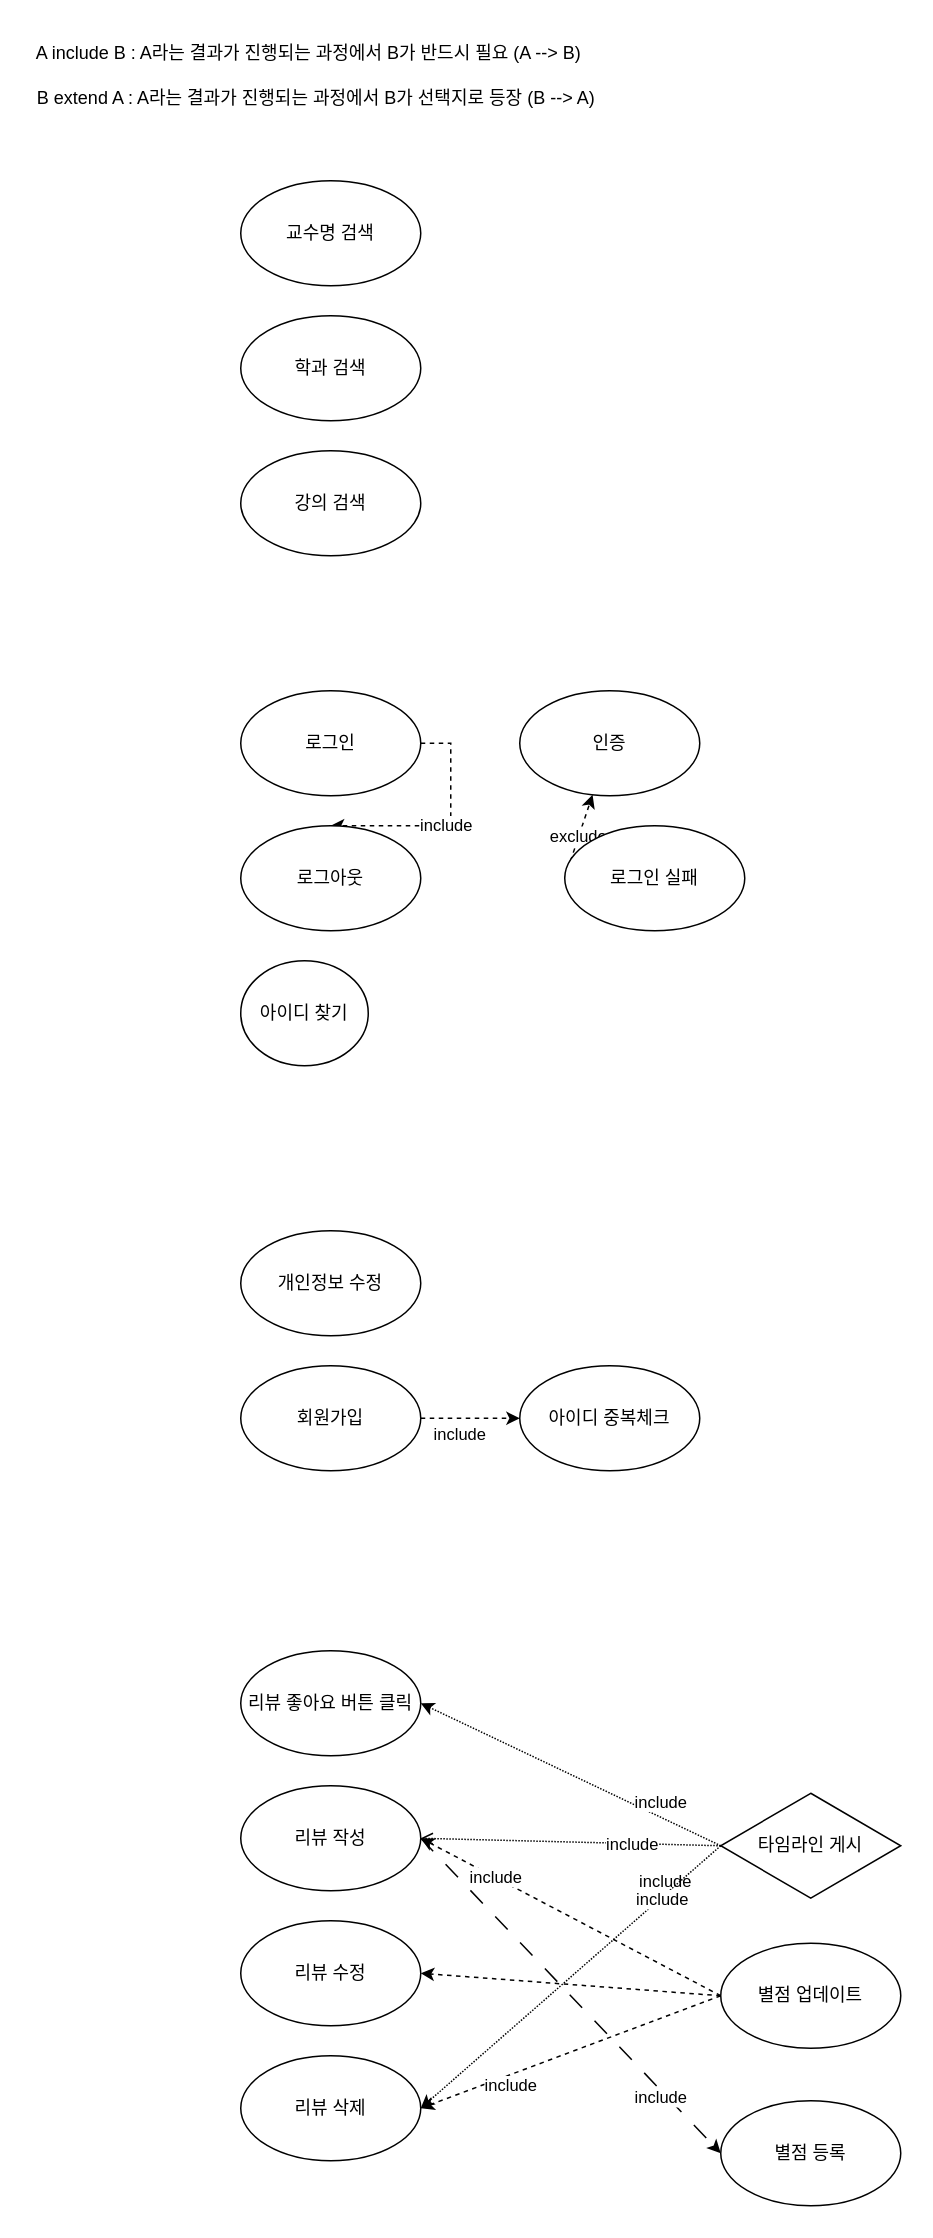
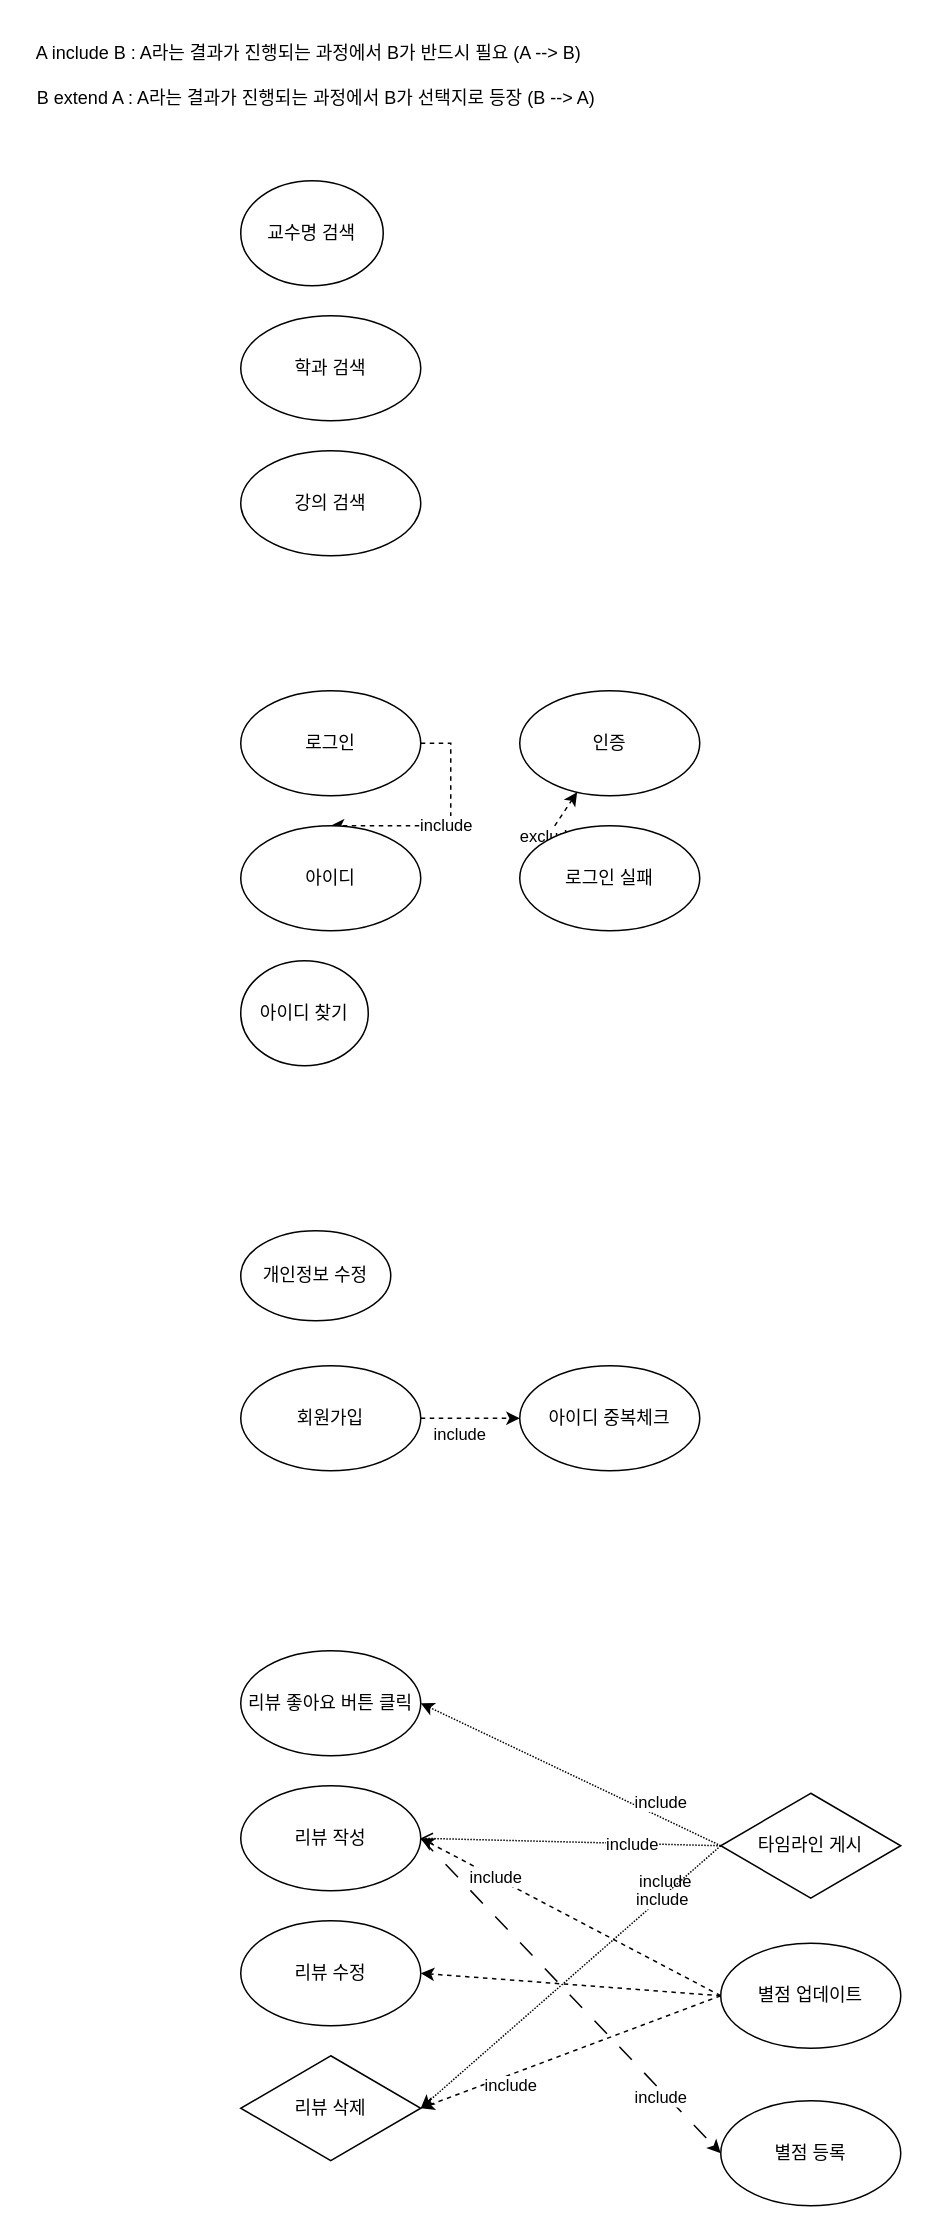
(331, 233) -> (312, 233)
(331, 878) -> (331, 878)
(655, 878) -> (610, 878)
(331, 1283) -> (316, 1276)
(331, 2108) -> (331, 2108)
